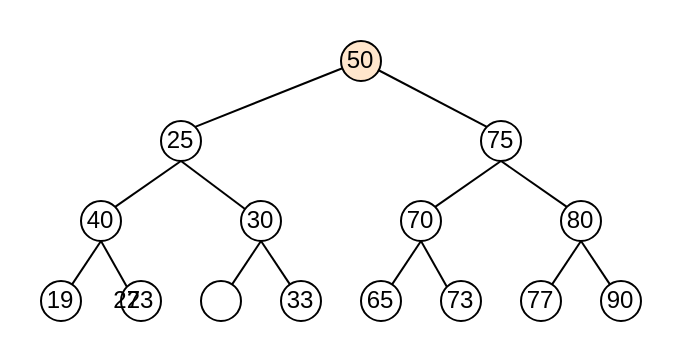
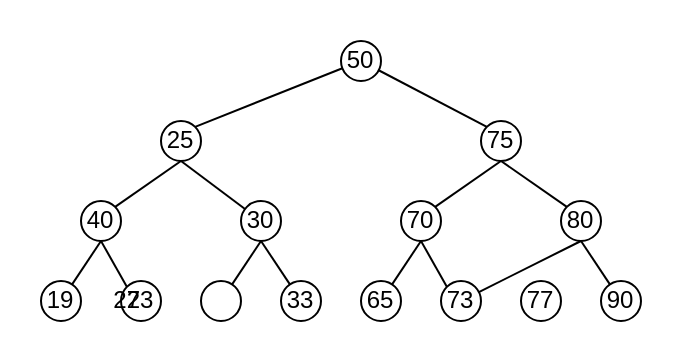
(361, 61) -> (361, 61)
(567, 263) -> (530, 267)
